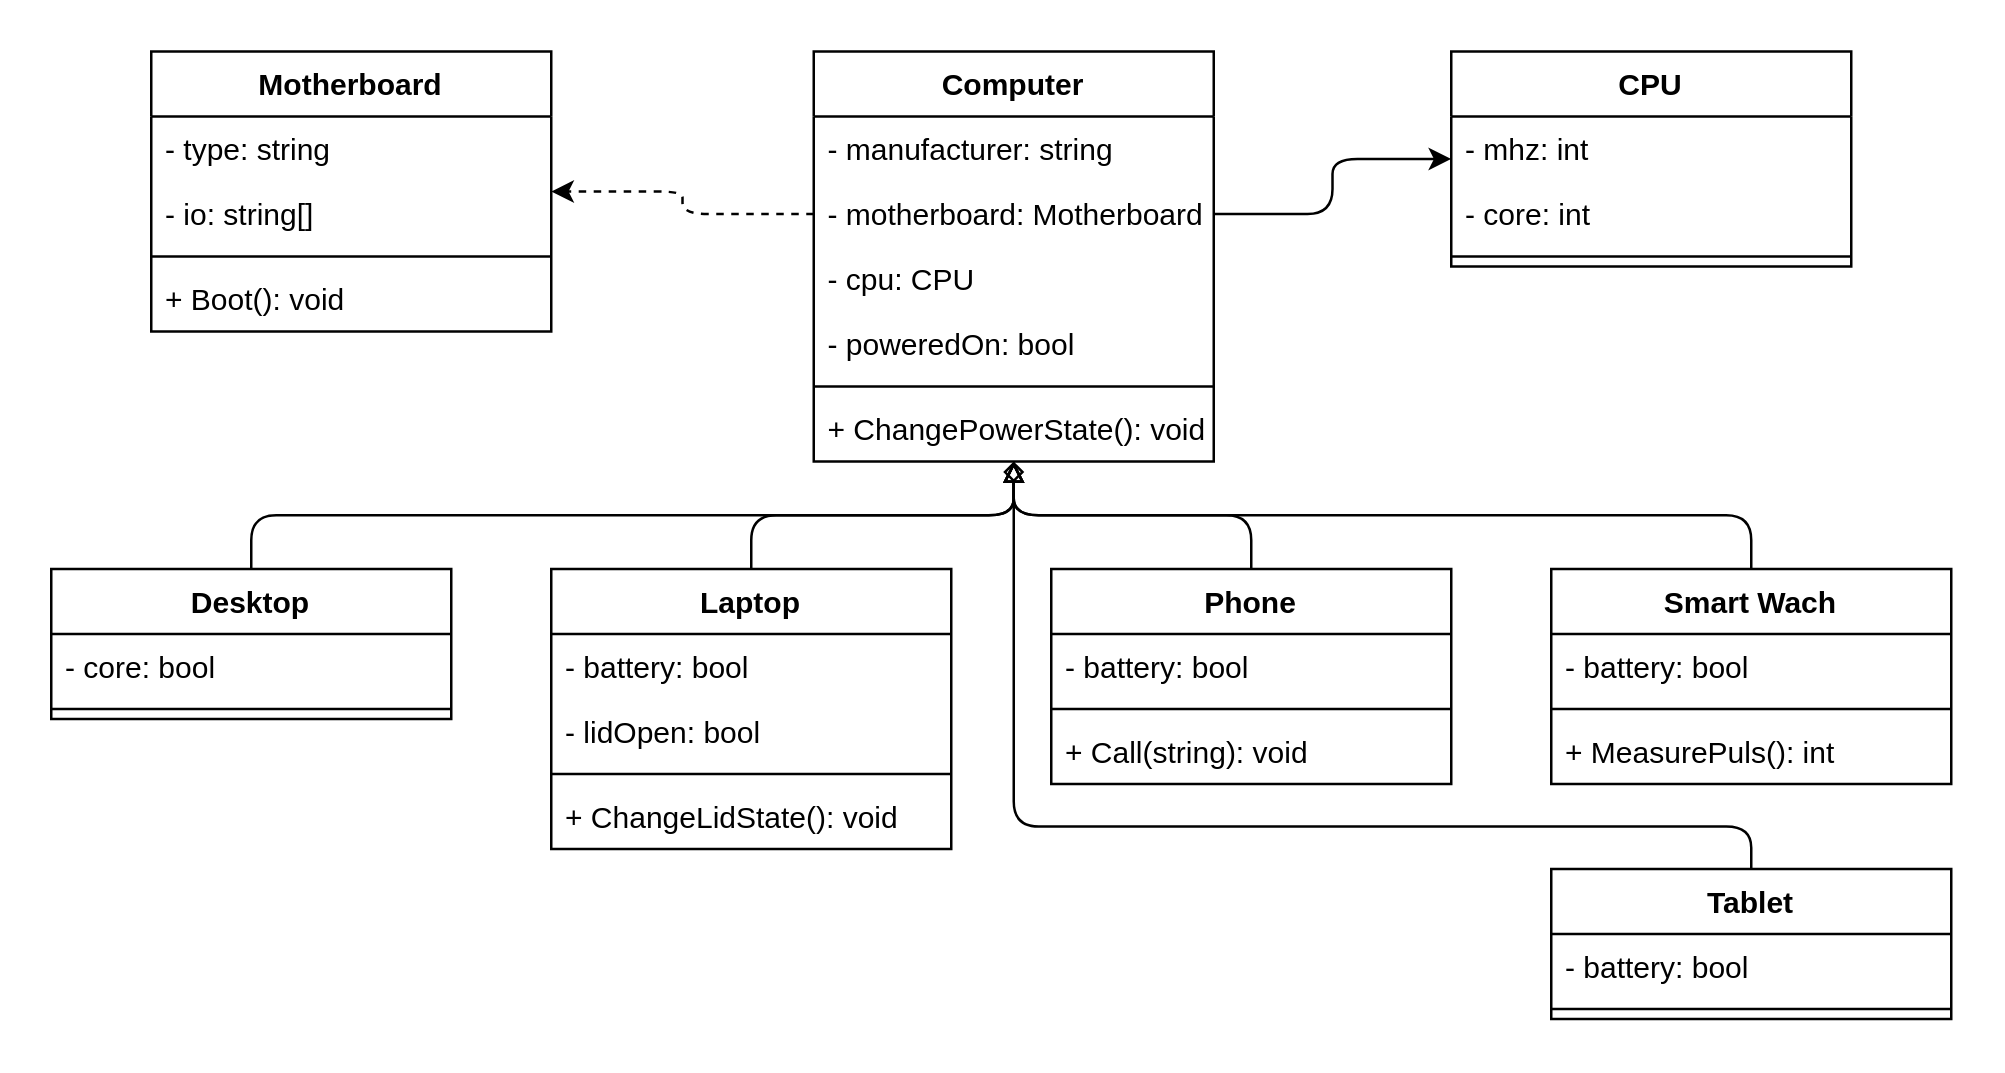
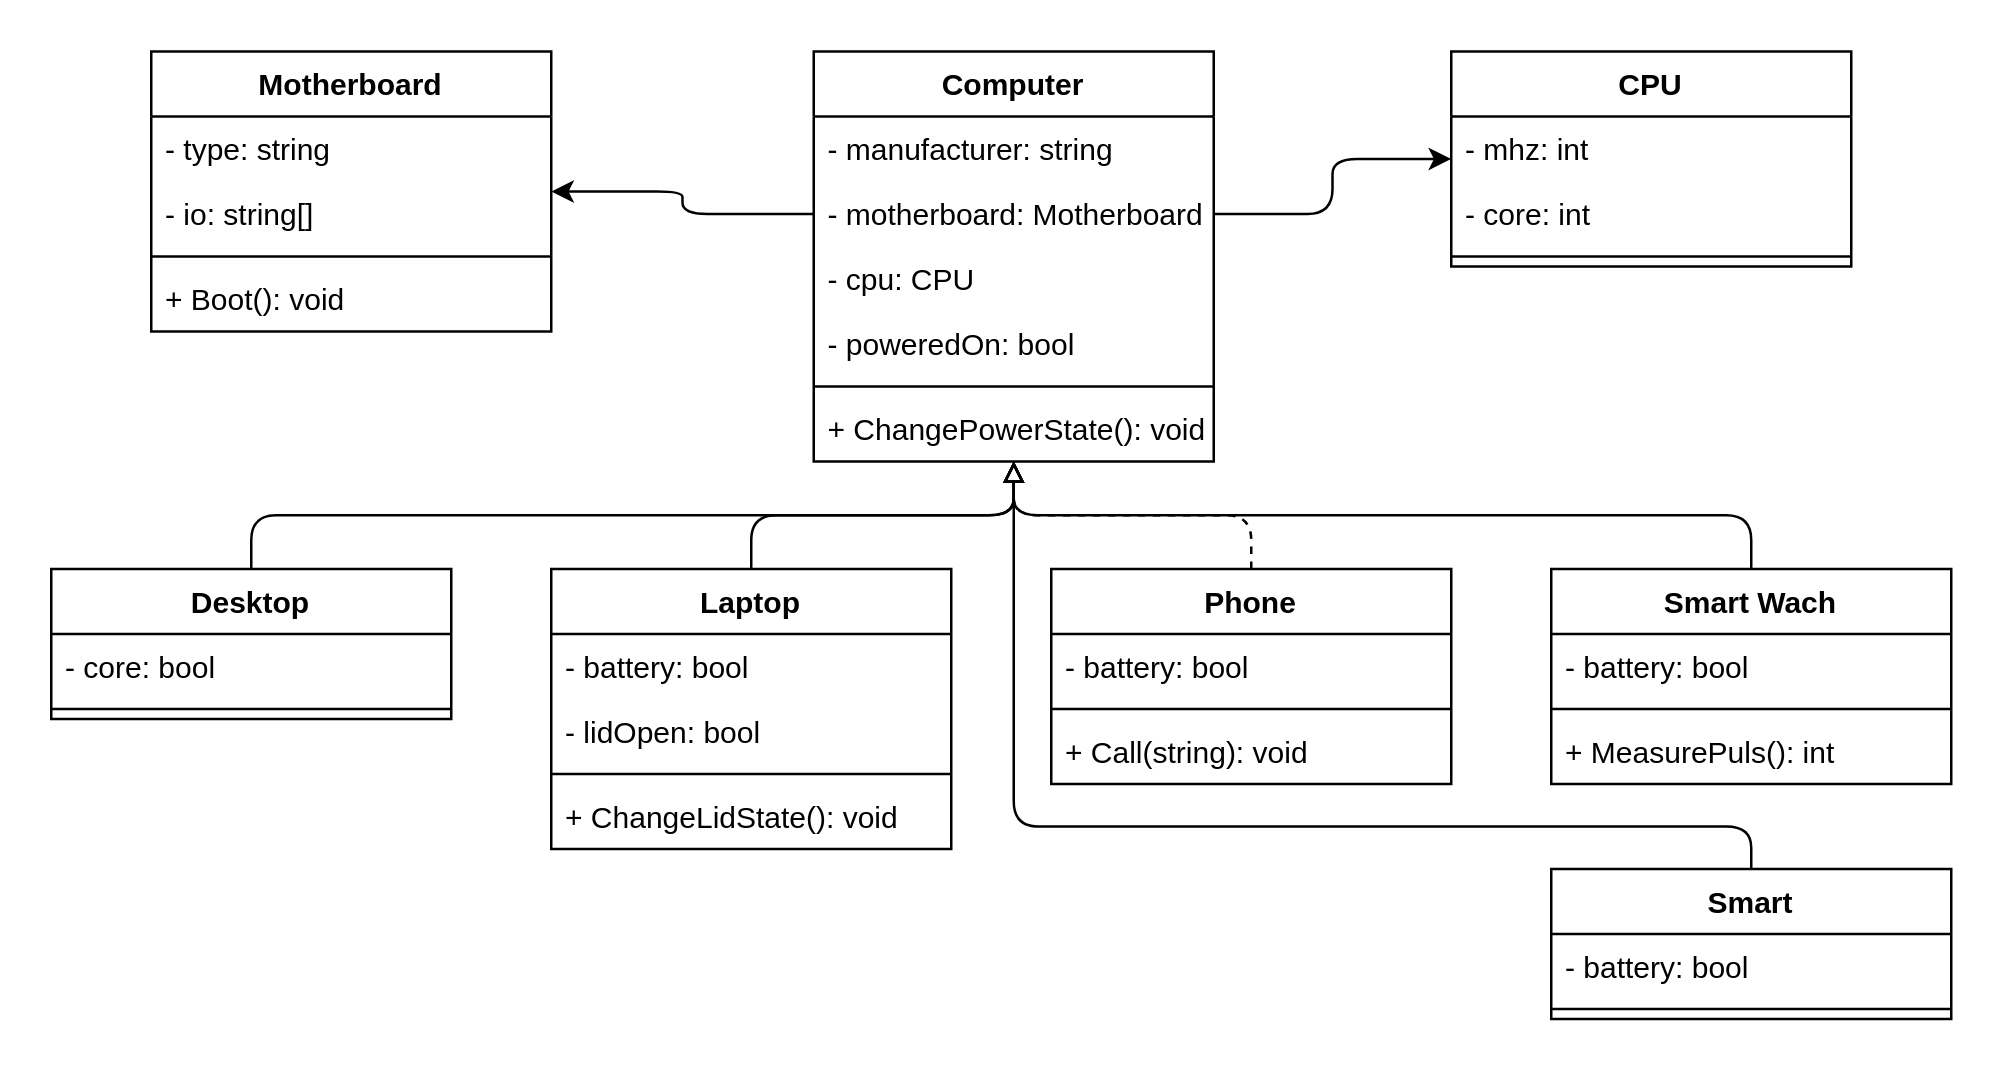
(684, 207) -> (684, 207)
(1243, 515) -> (1243, 515)
(1251, 541) -> (1251, 541)
(1750, 903) -> (1750, 903)
